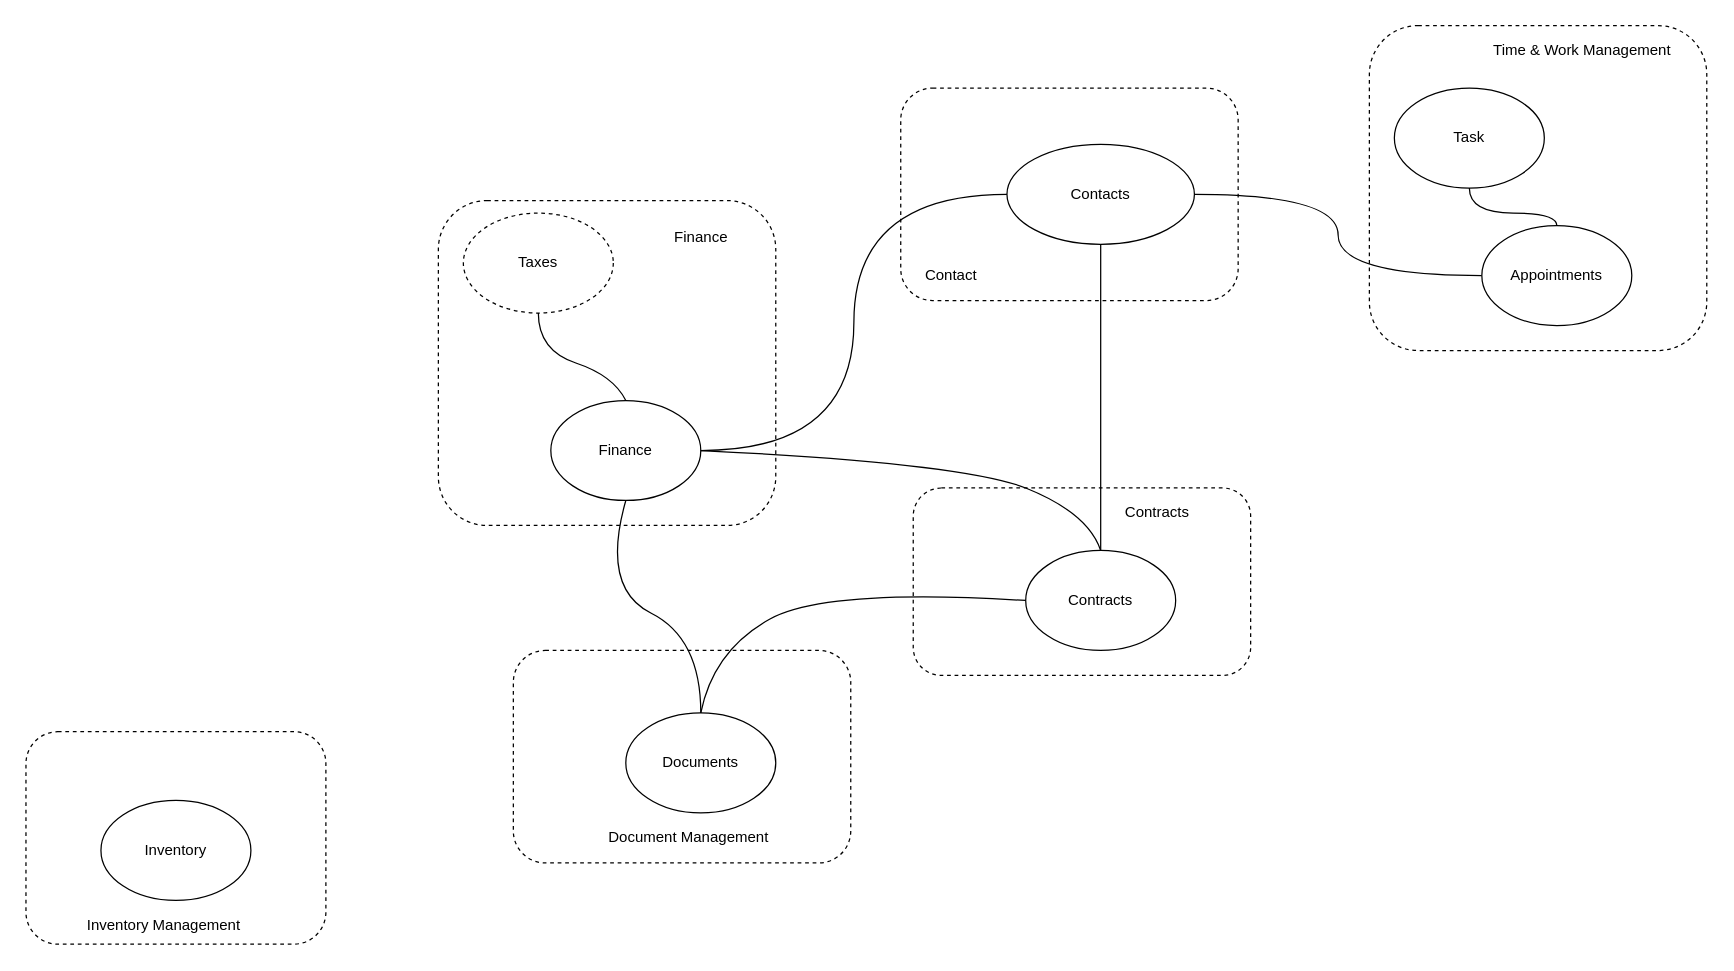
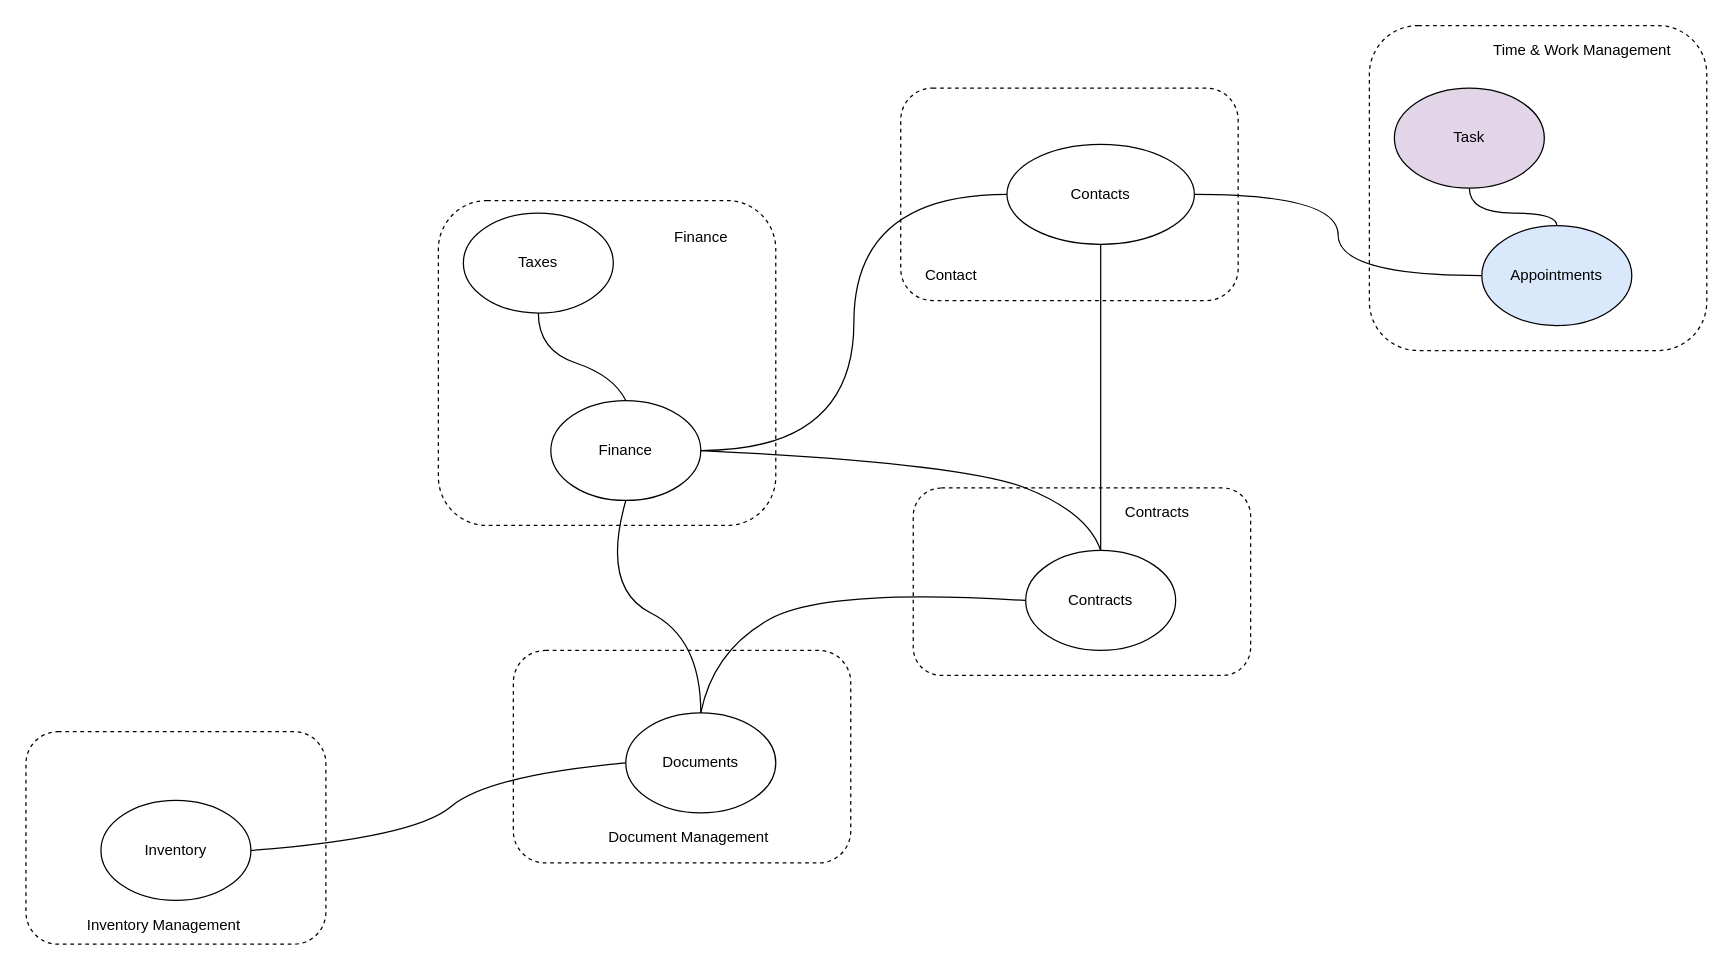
(1469, 138) -> (1469, 138)
(538, 263) -> (538, 263)
(1557, 276) -> (1557, 276)
none -> (440, 814)
